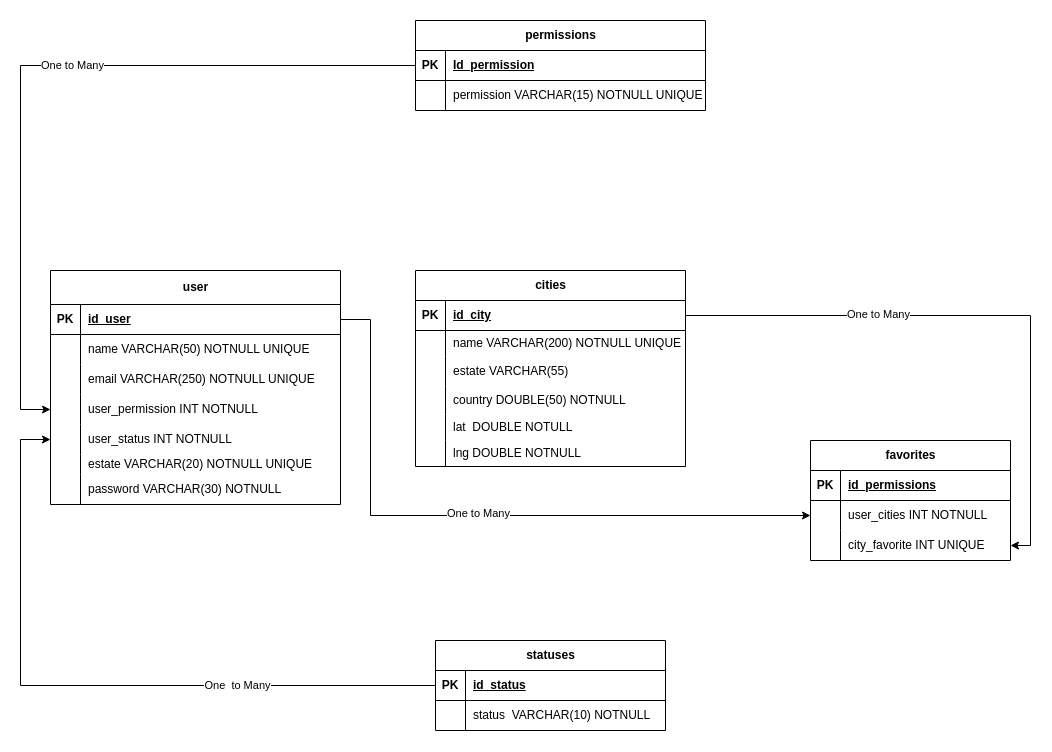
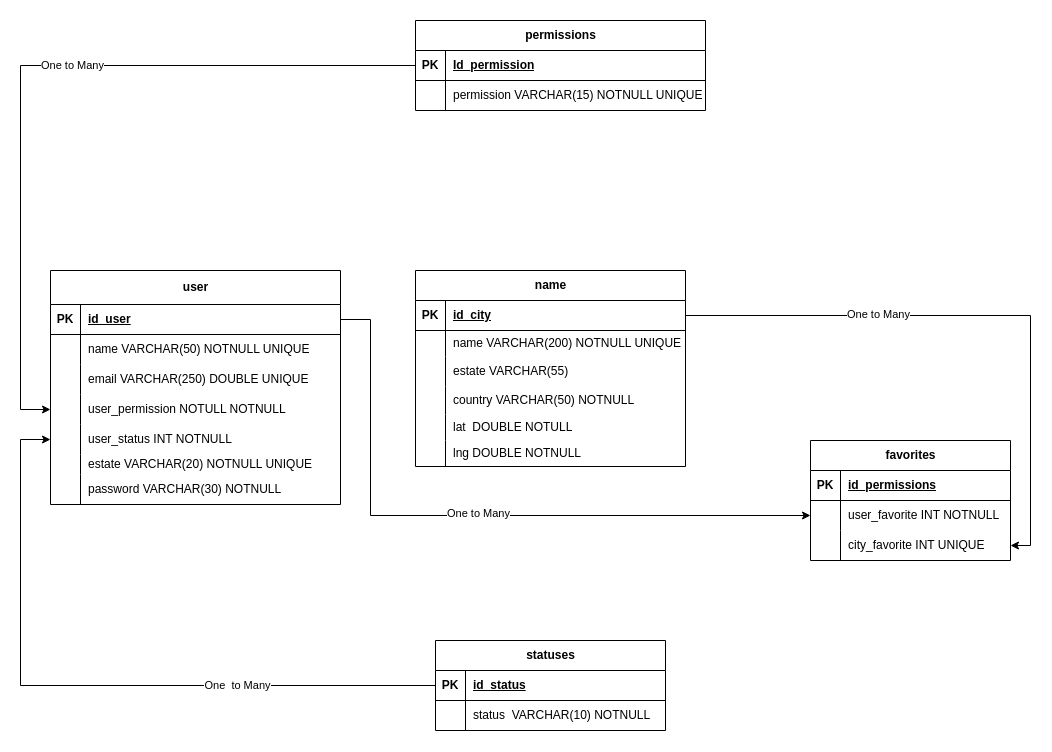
(551, 286) -> (551, 286)
(192, 380) -> (188, 380)
(538, 401) -> (541, 401)
(173, 410) -> (183, 410)
(920, 516) -> (928, 516)
